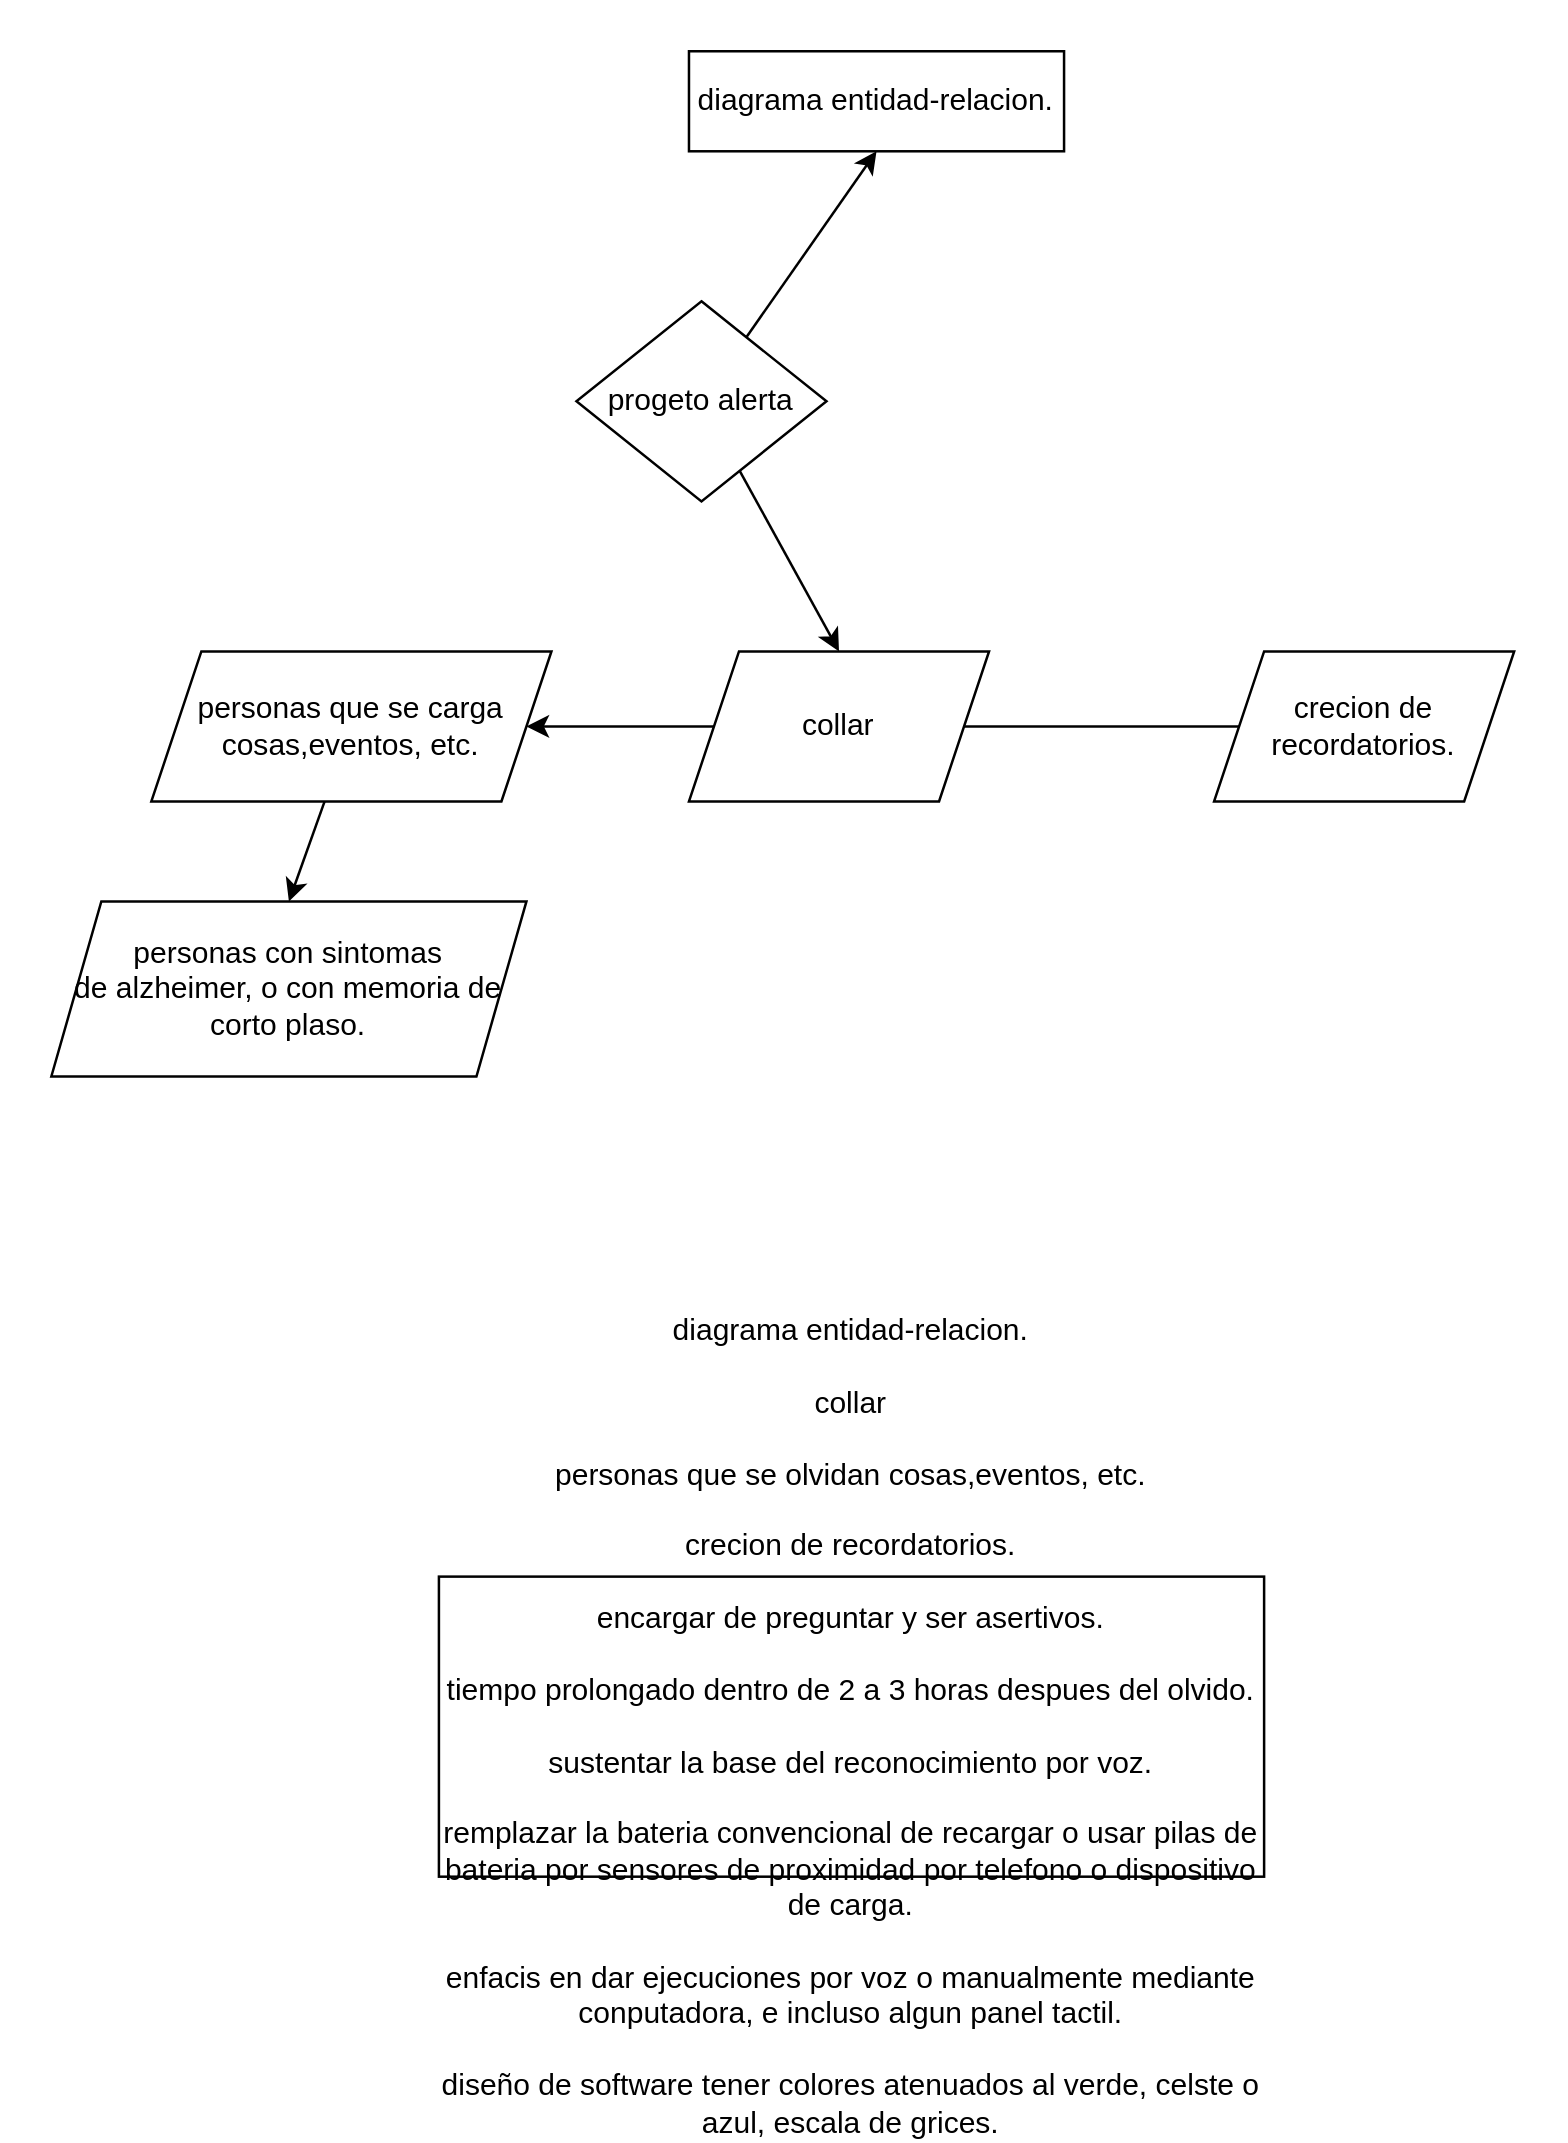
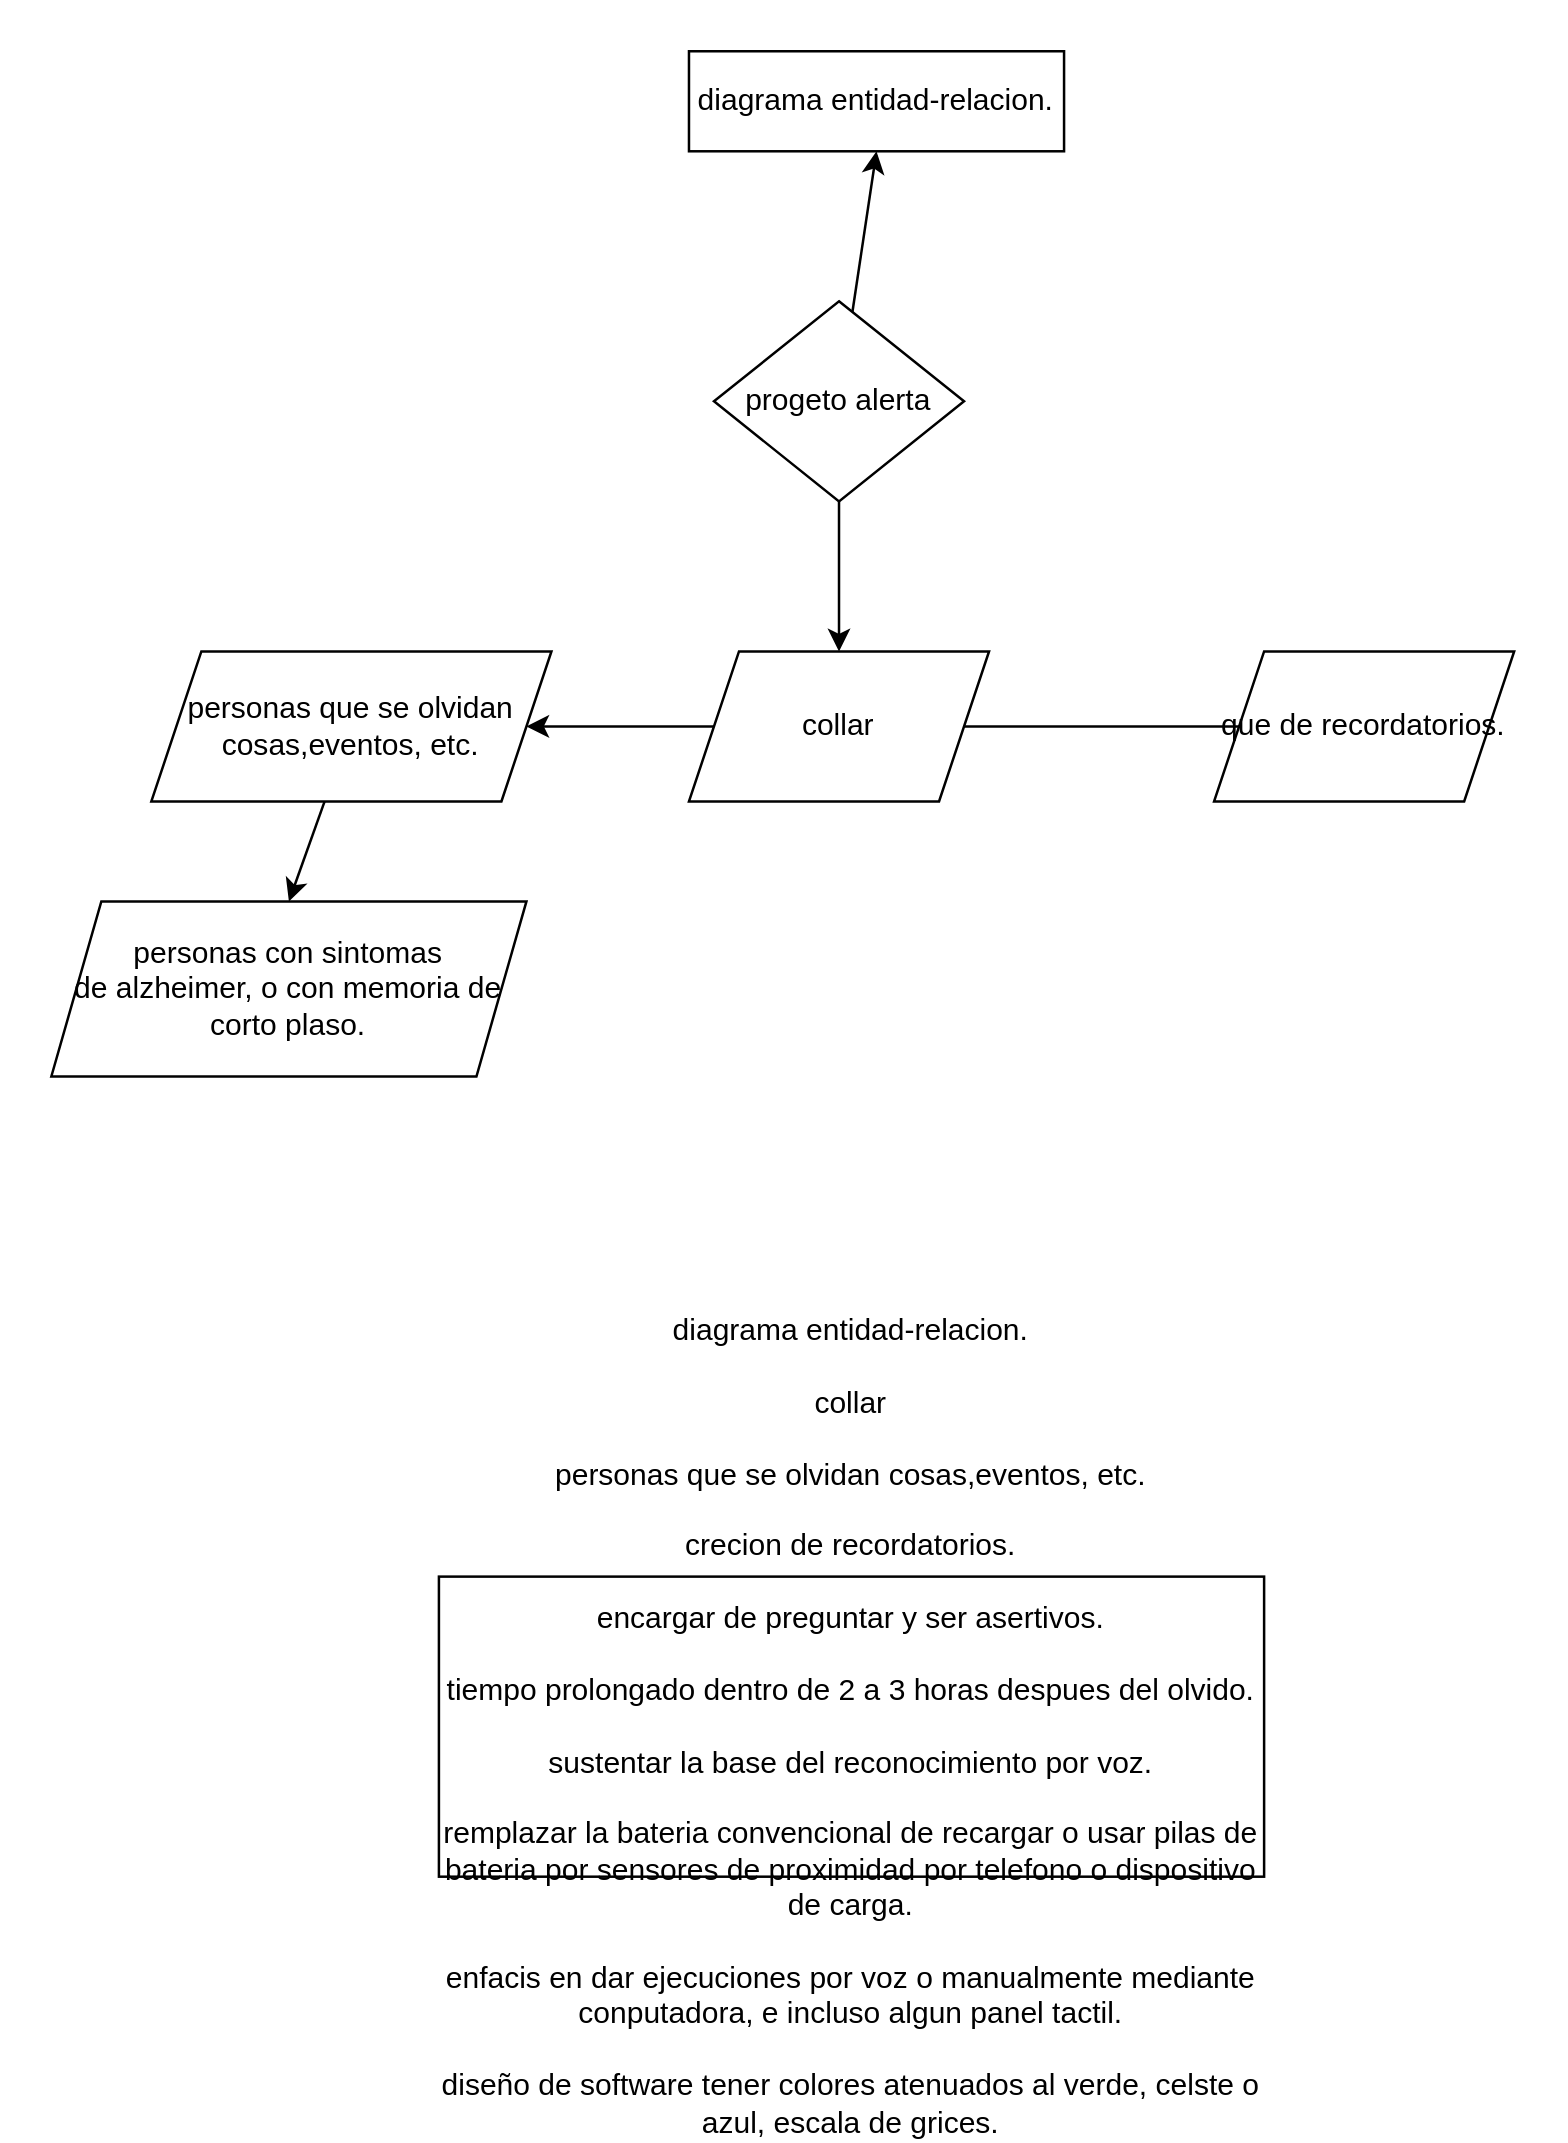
(701, 401) -> (839, 401)
(351, 726) -> (351, 726)
(1364, 726) -> (1364, 726)
